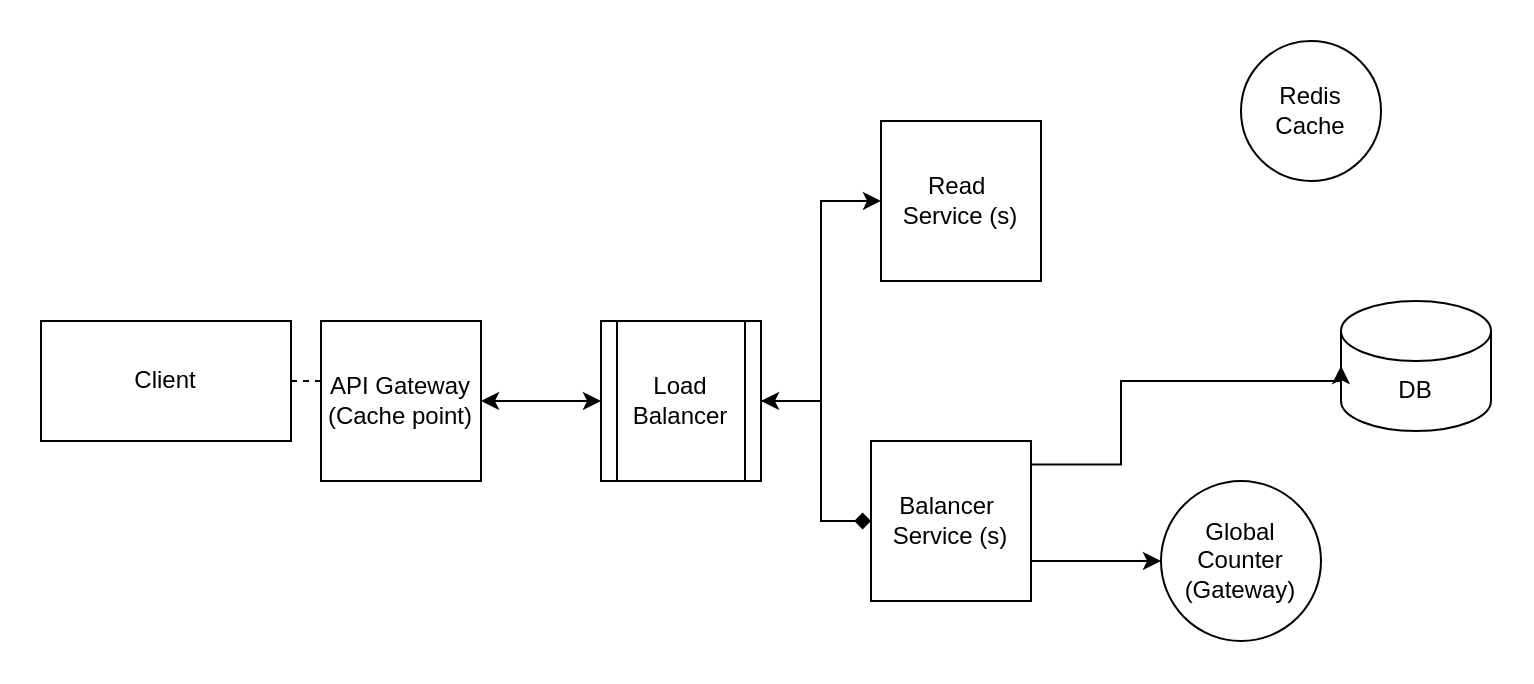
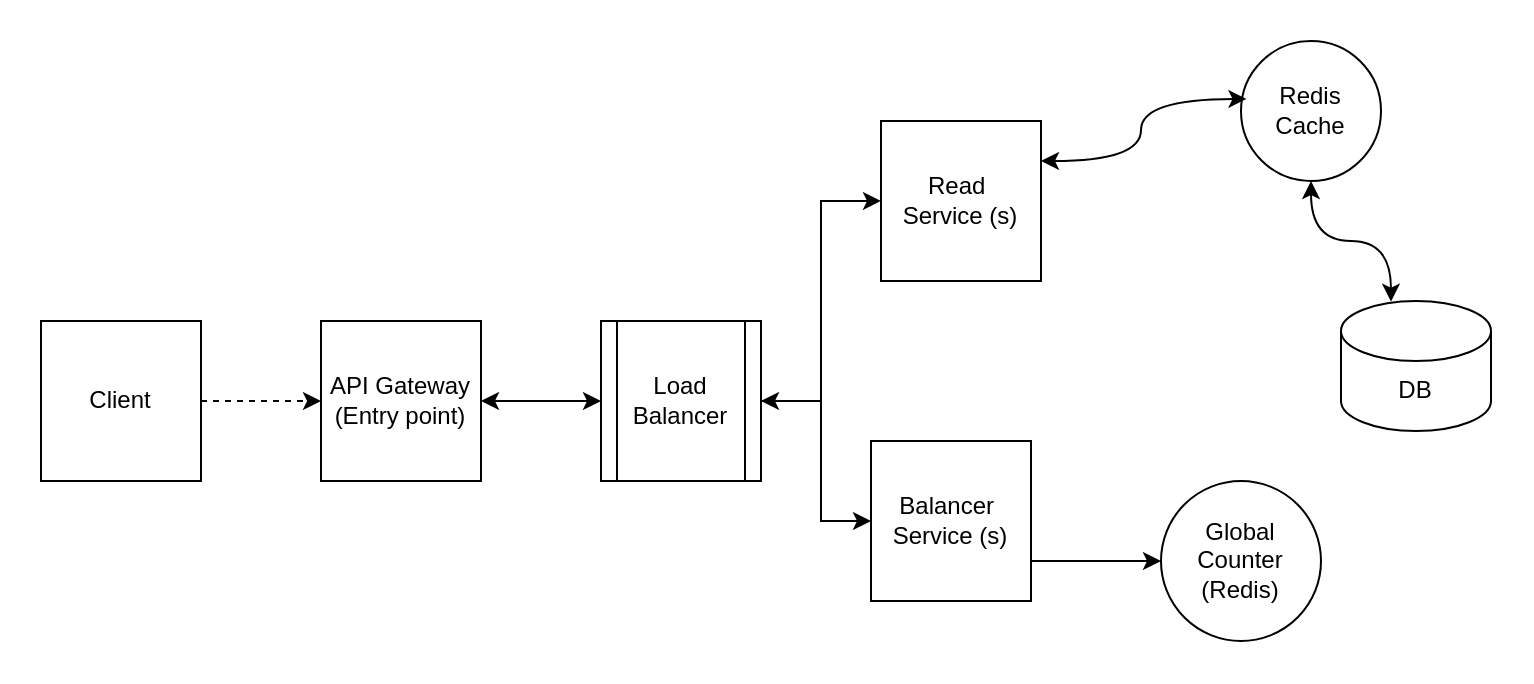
none -> (1141, 128)
none -> (1351, 241)
(166, 381) -> (121, 401)
(1145, 381) -> none
(401, 401) -> (401, 401)
(854, 521) -> (855, 521)
(1241, 561) -> (1241, 561)
